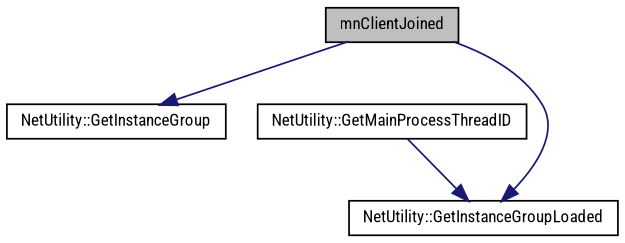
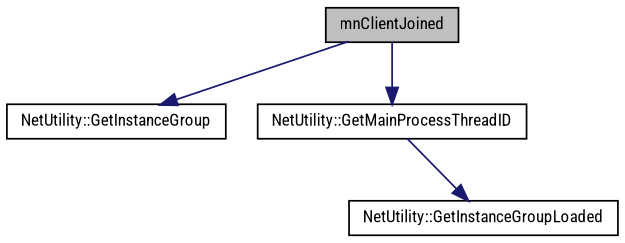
(538, 98) -> (392, 65)
